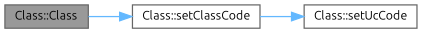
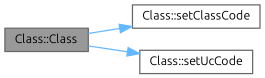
(276, 17) -> (108, 49)
